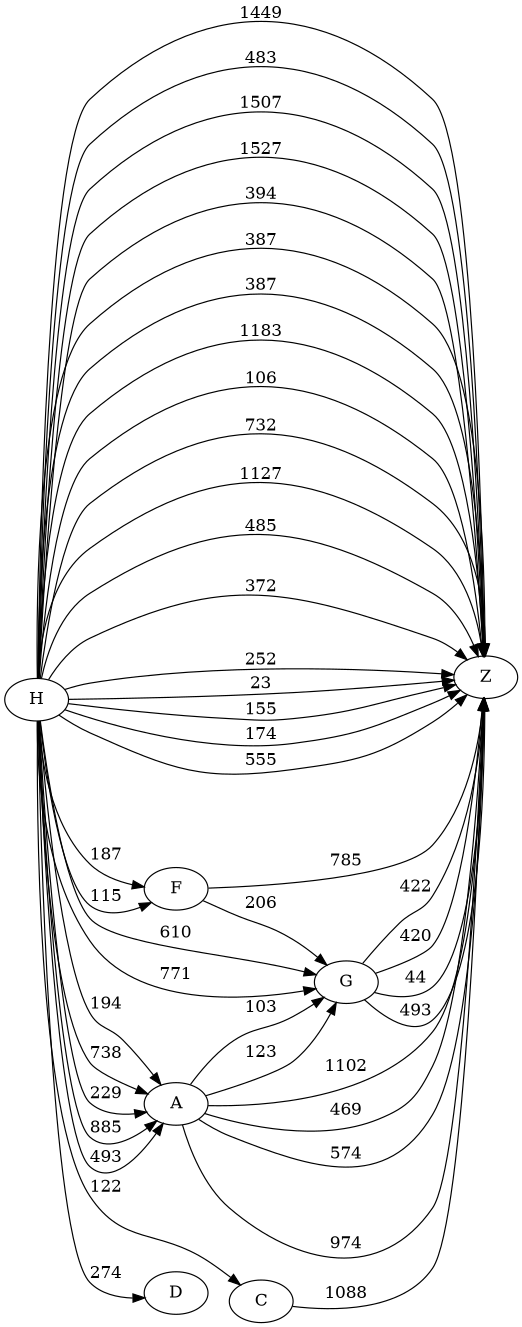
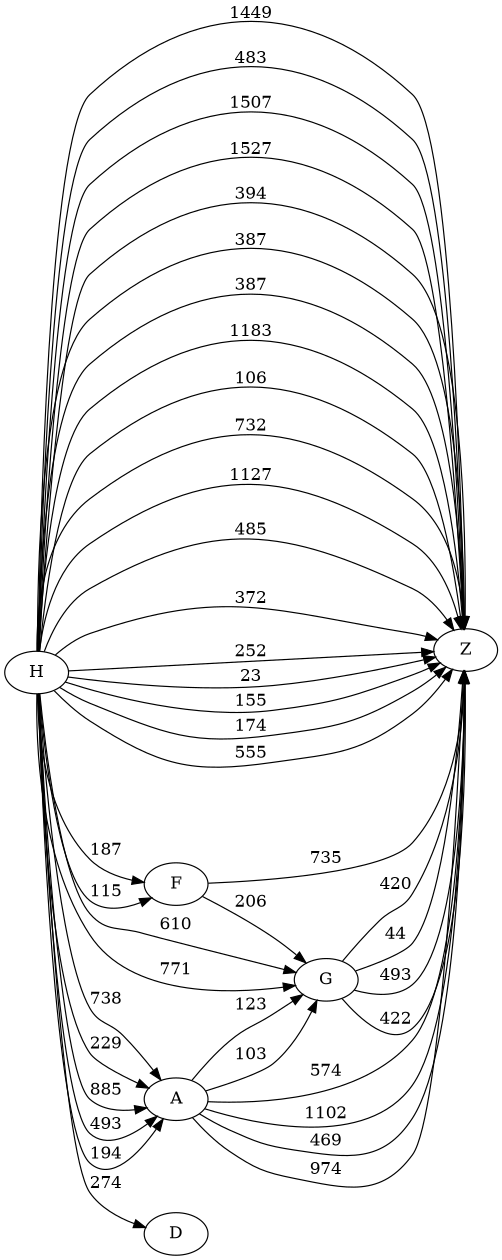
(346, 861) -> (326, 859)
(261, 1301) -> none
